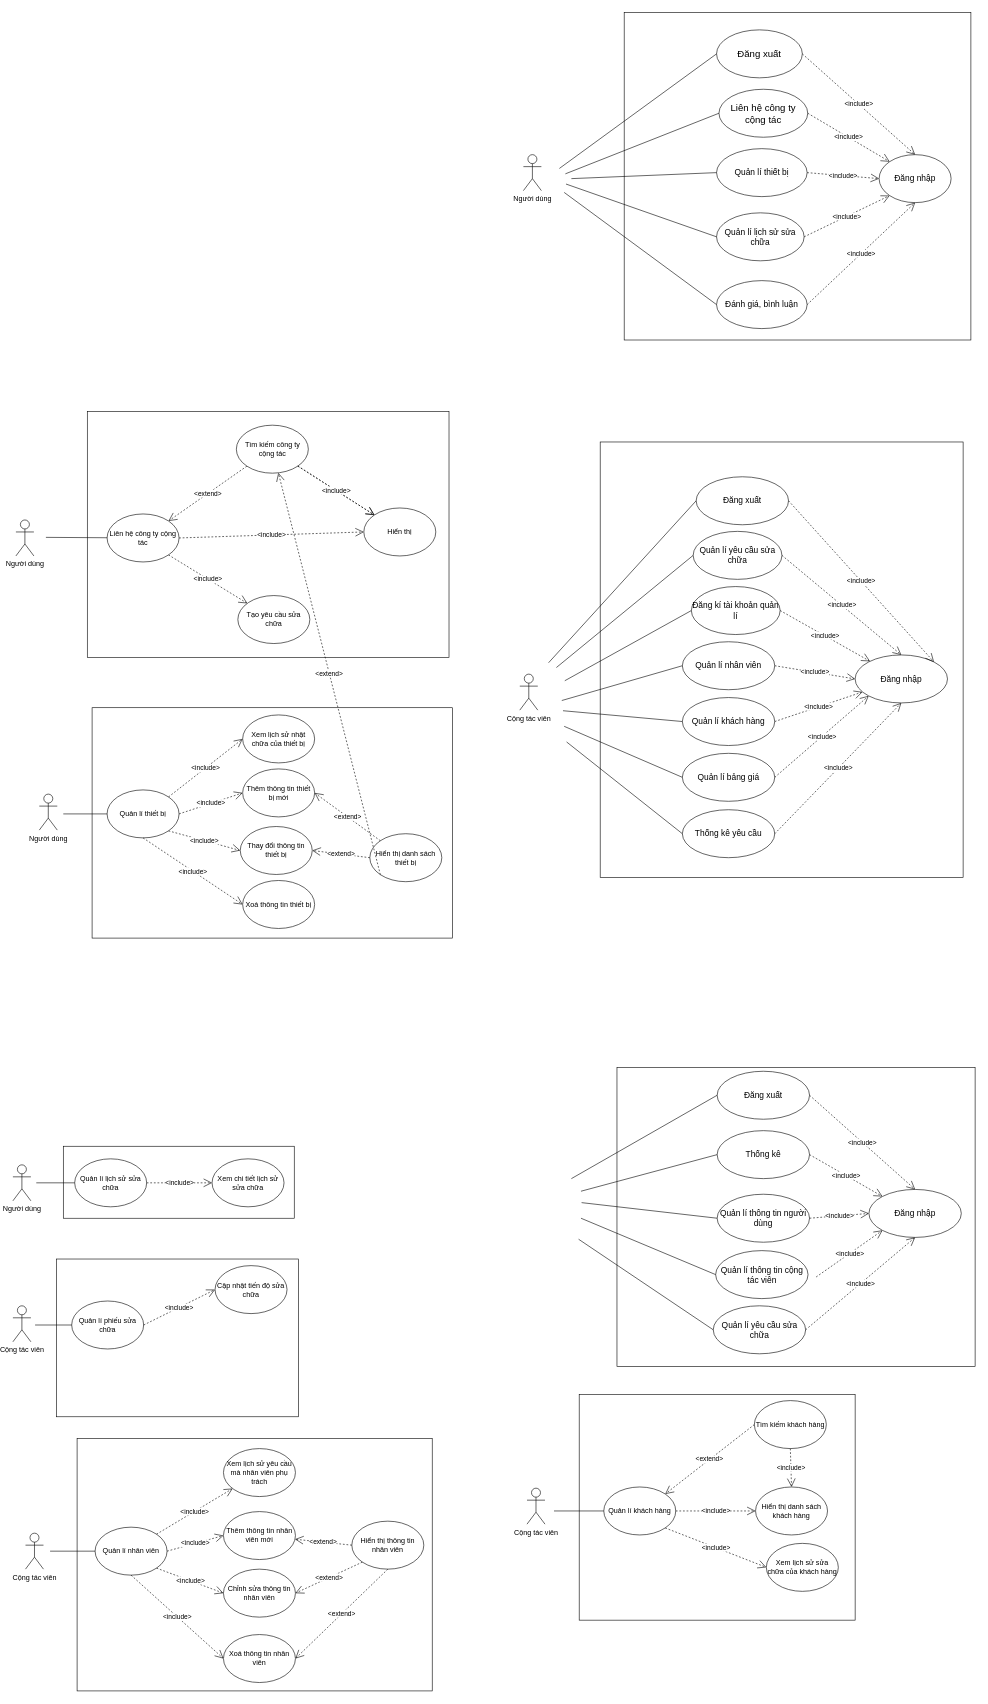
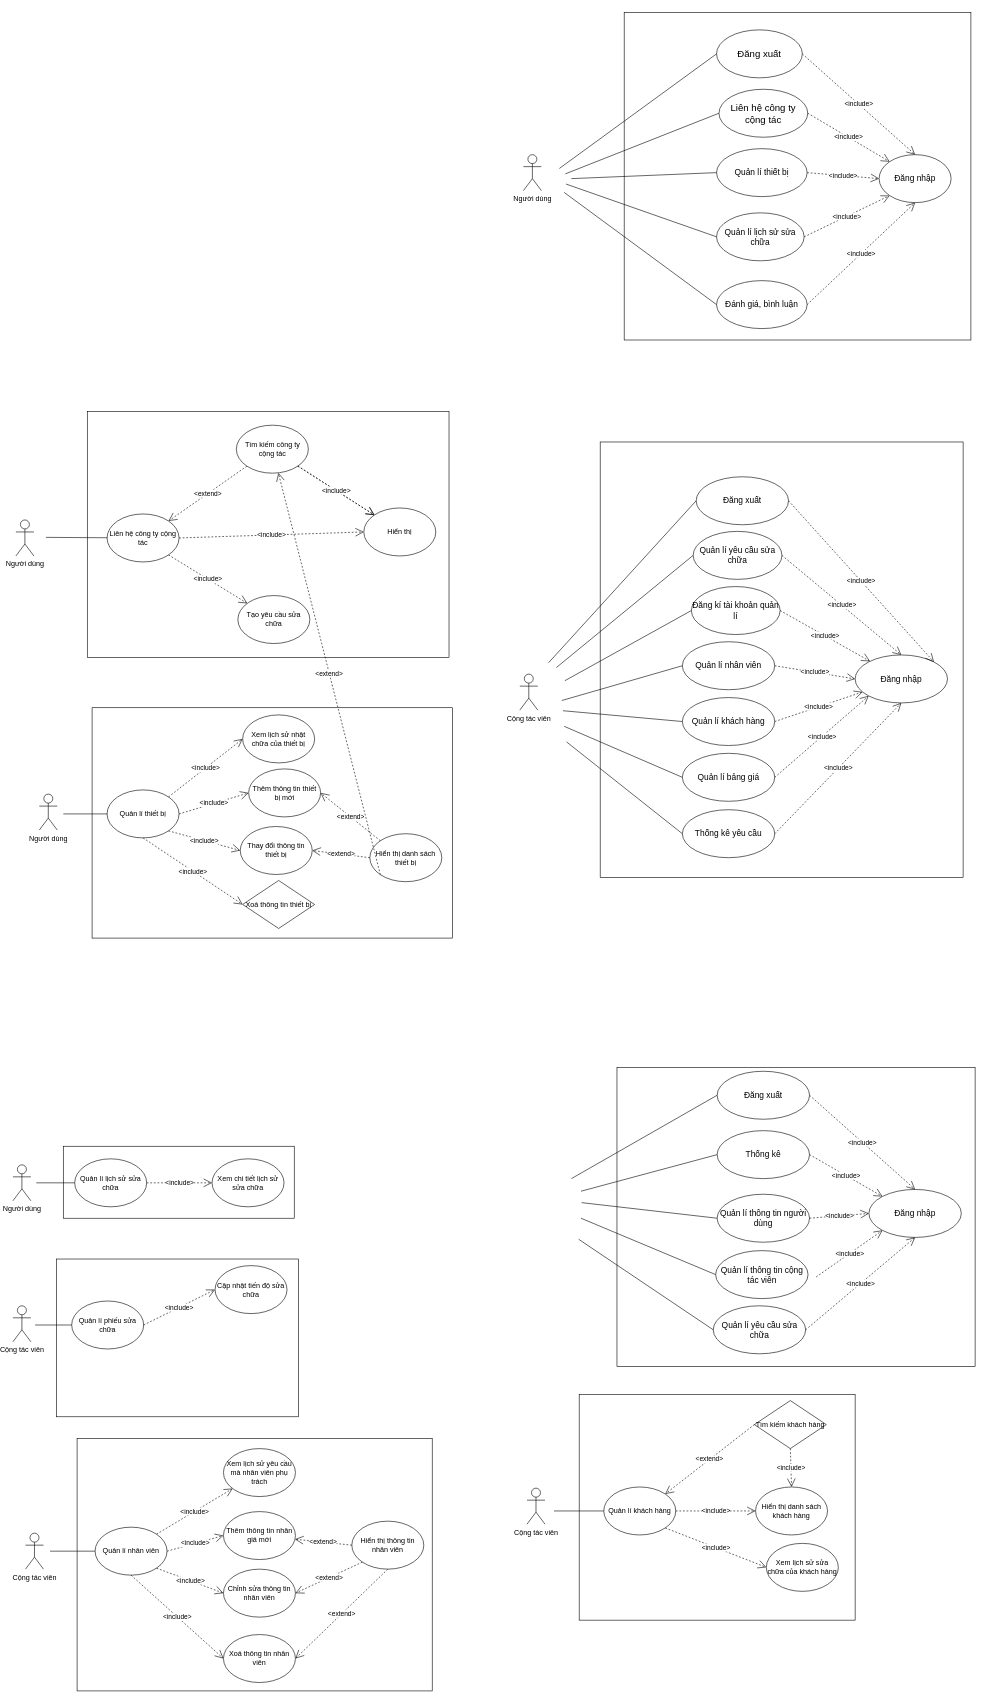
(279, 793) -> (285, 793)
(279, 905) -> (279, 905)
(791, 1425) -> (791, 1425)
(260, 1536) -> (260, 1536)
